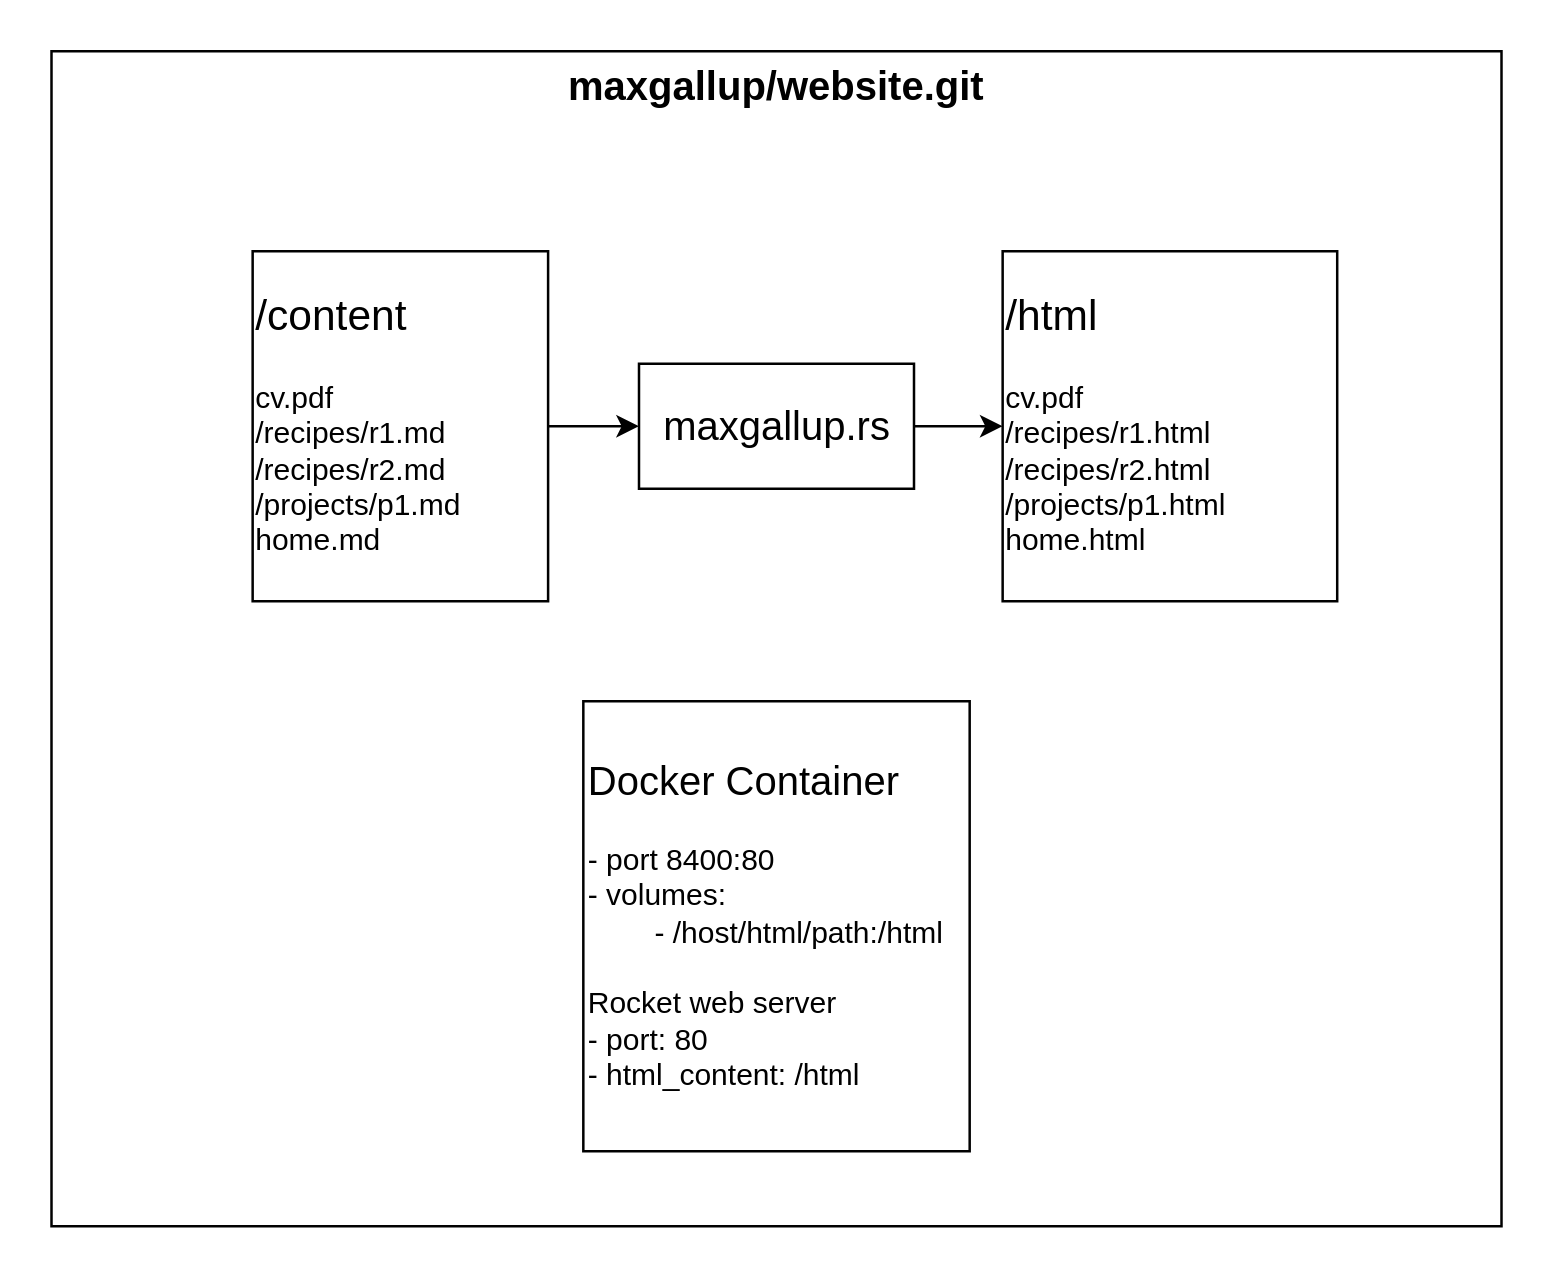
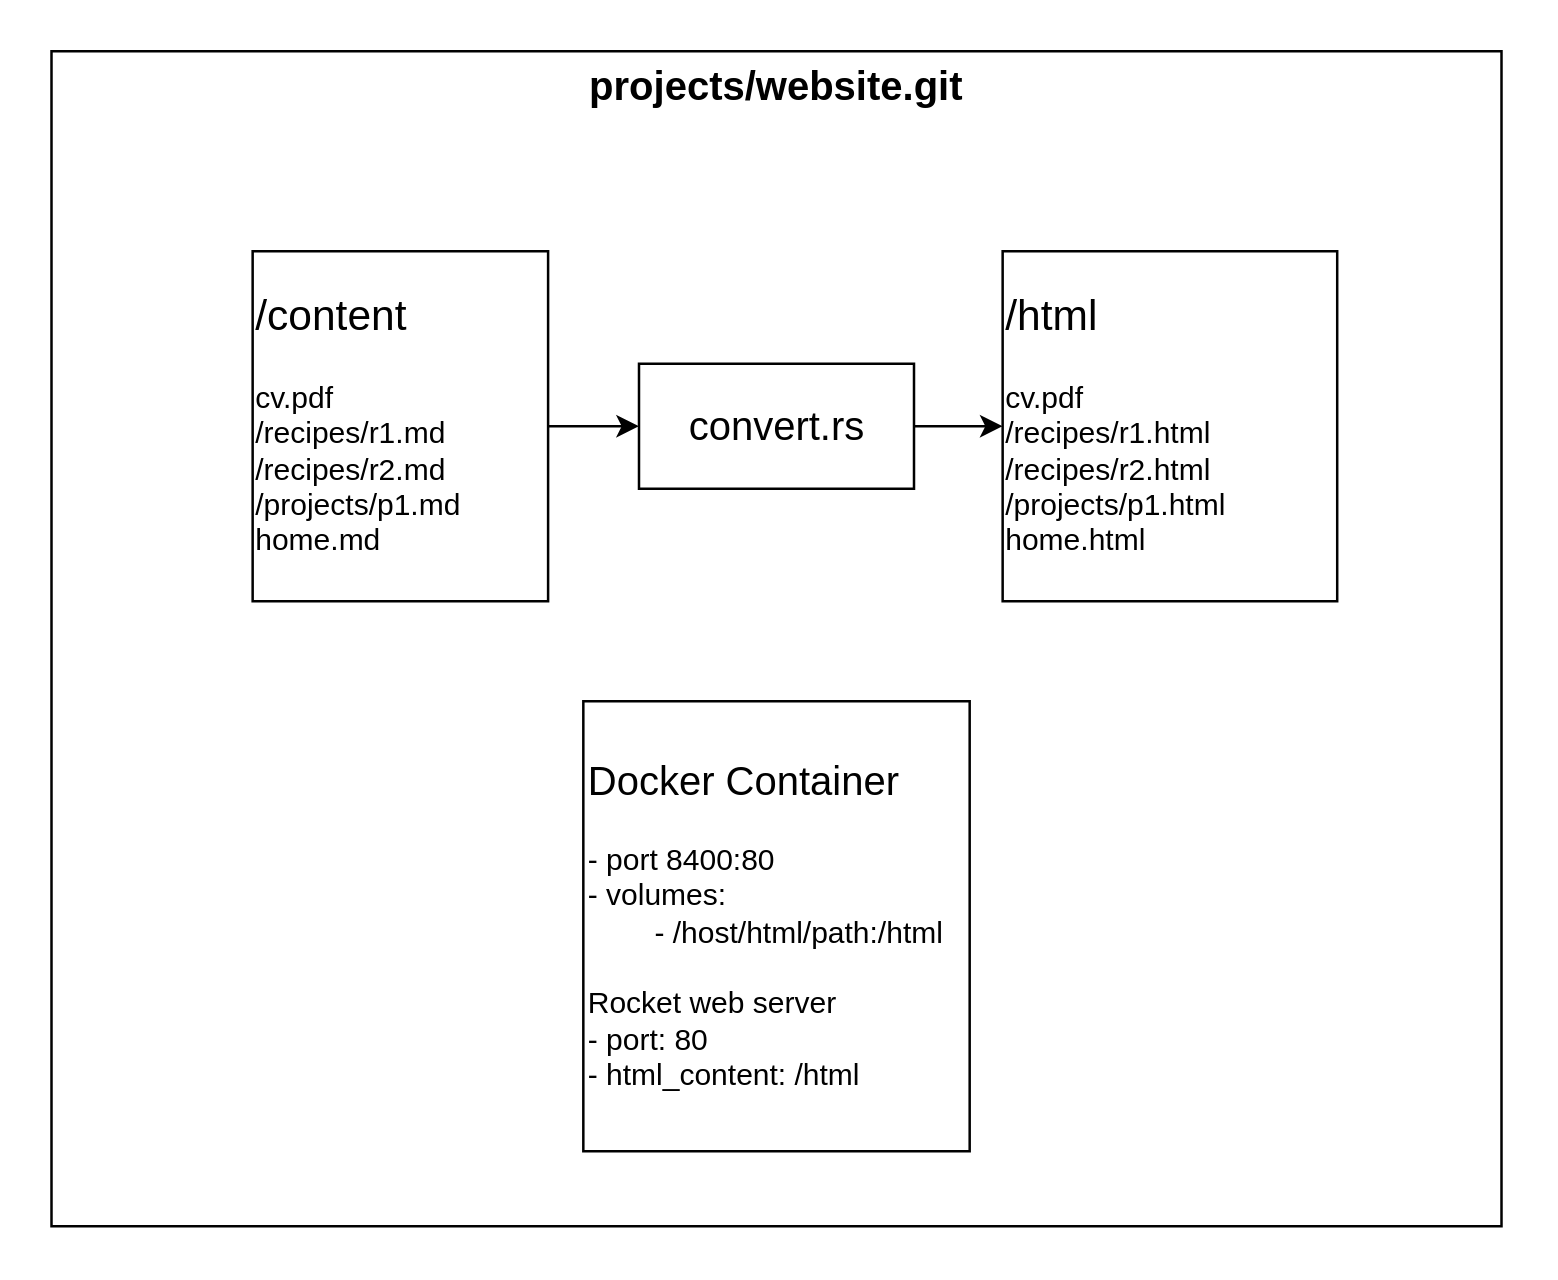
(776, 87) -> (776, 87)
(778, 426) -> (778, 426)
